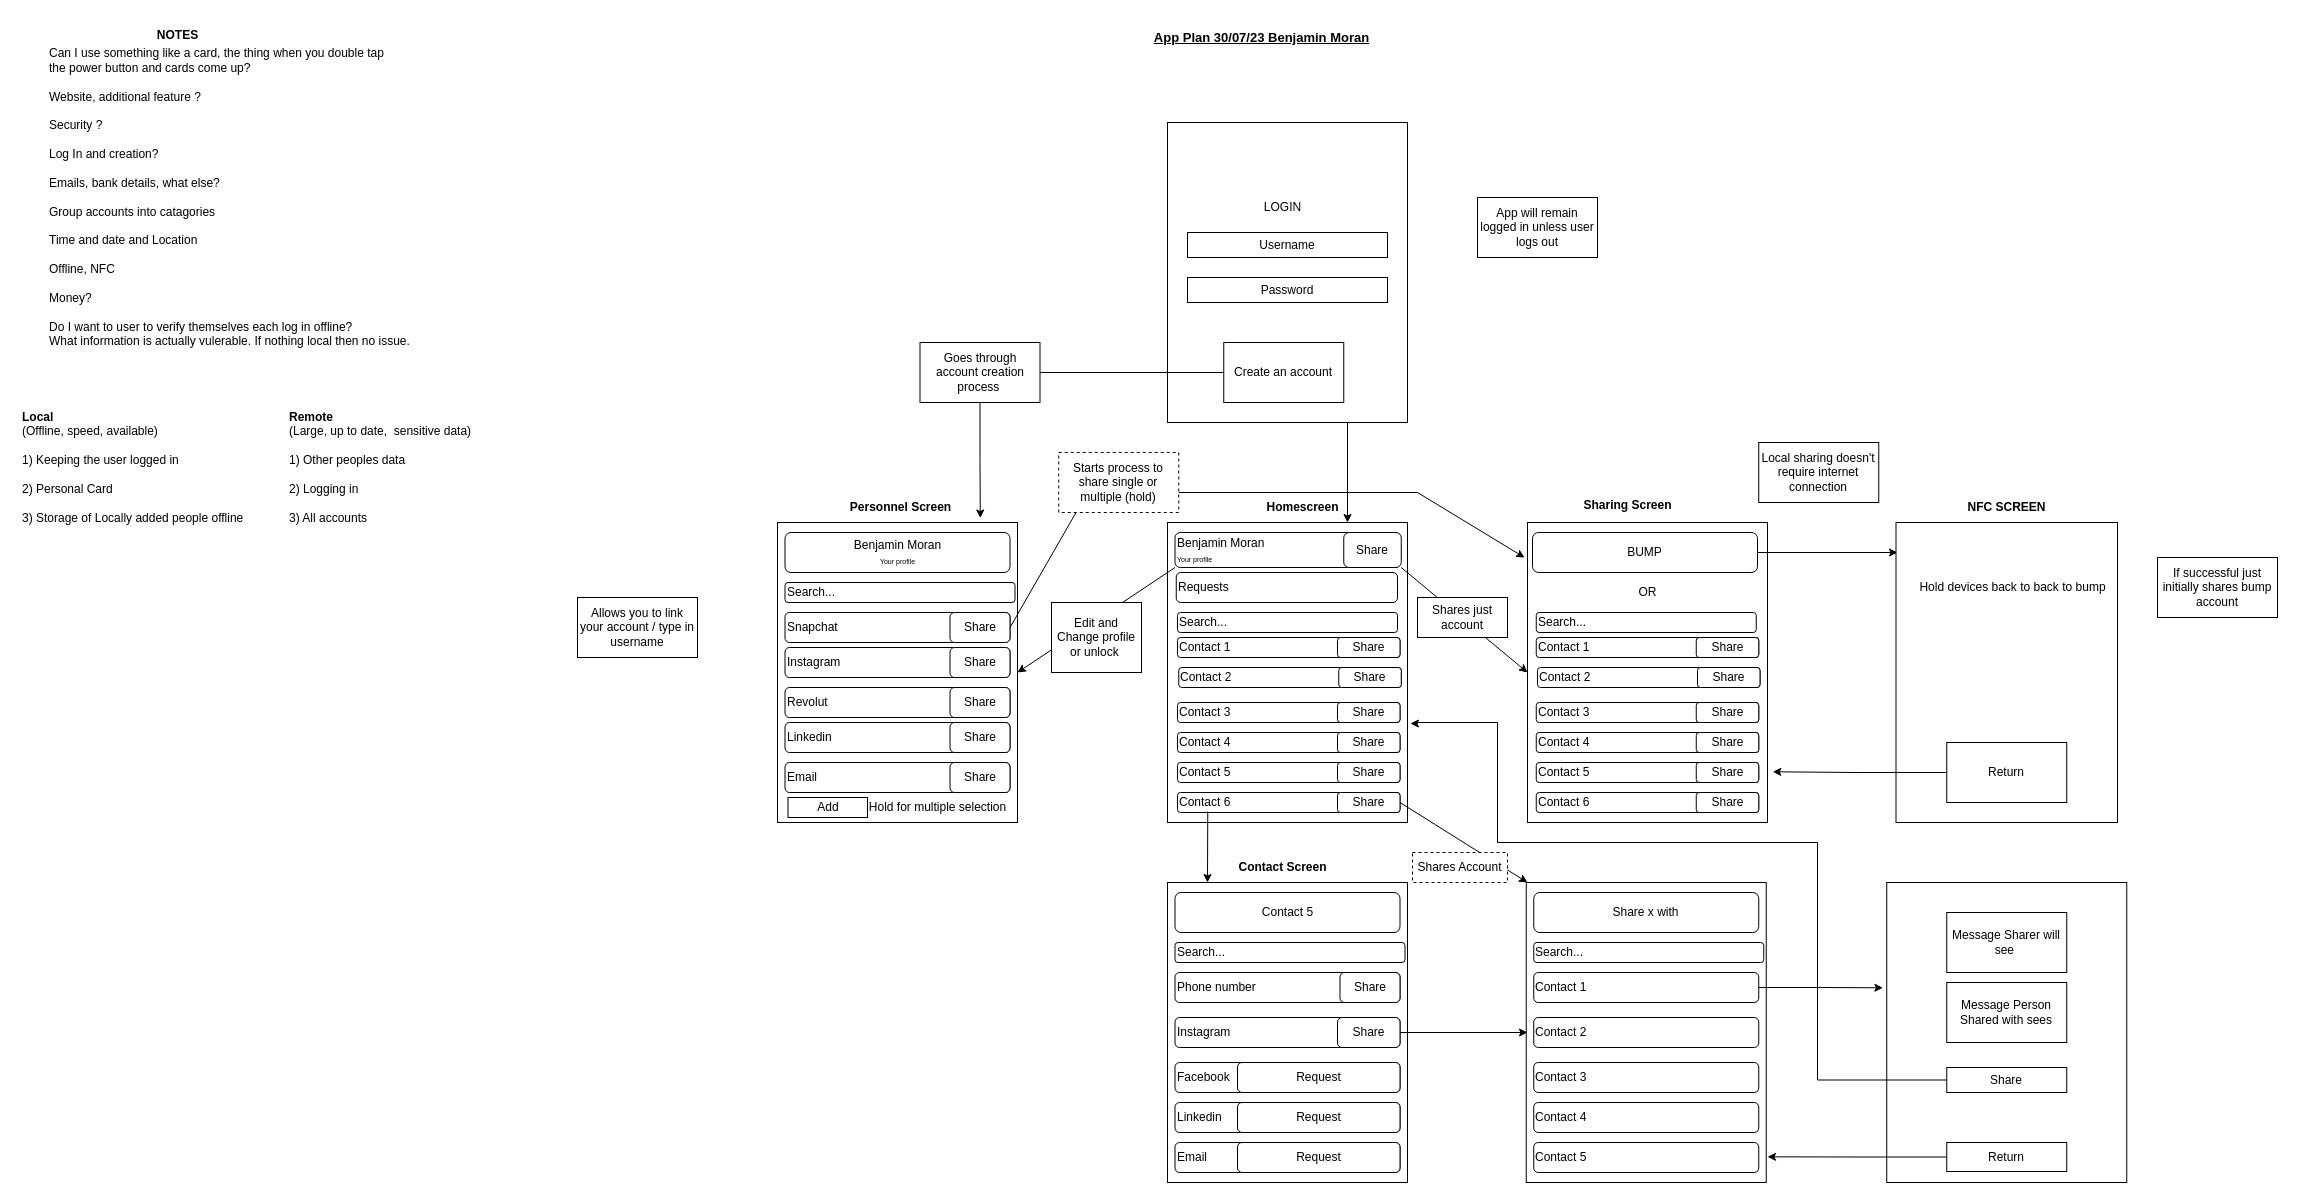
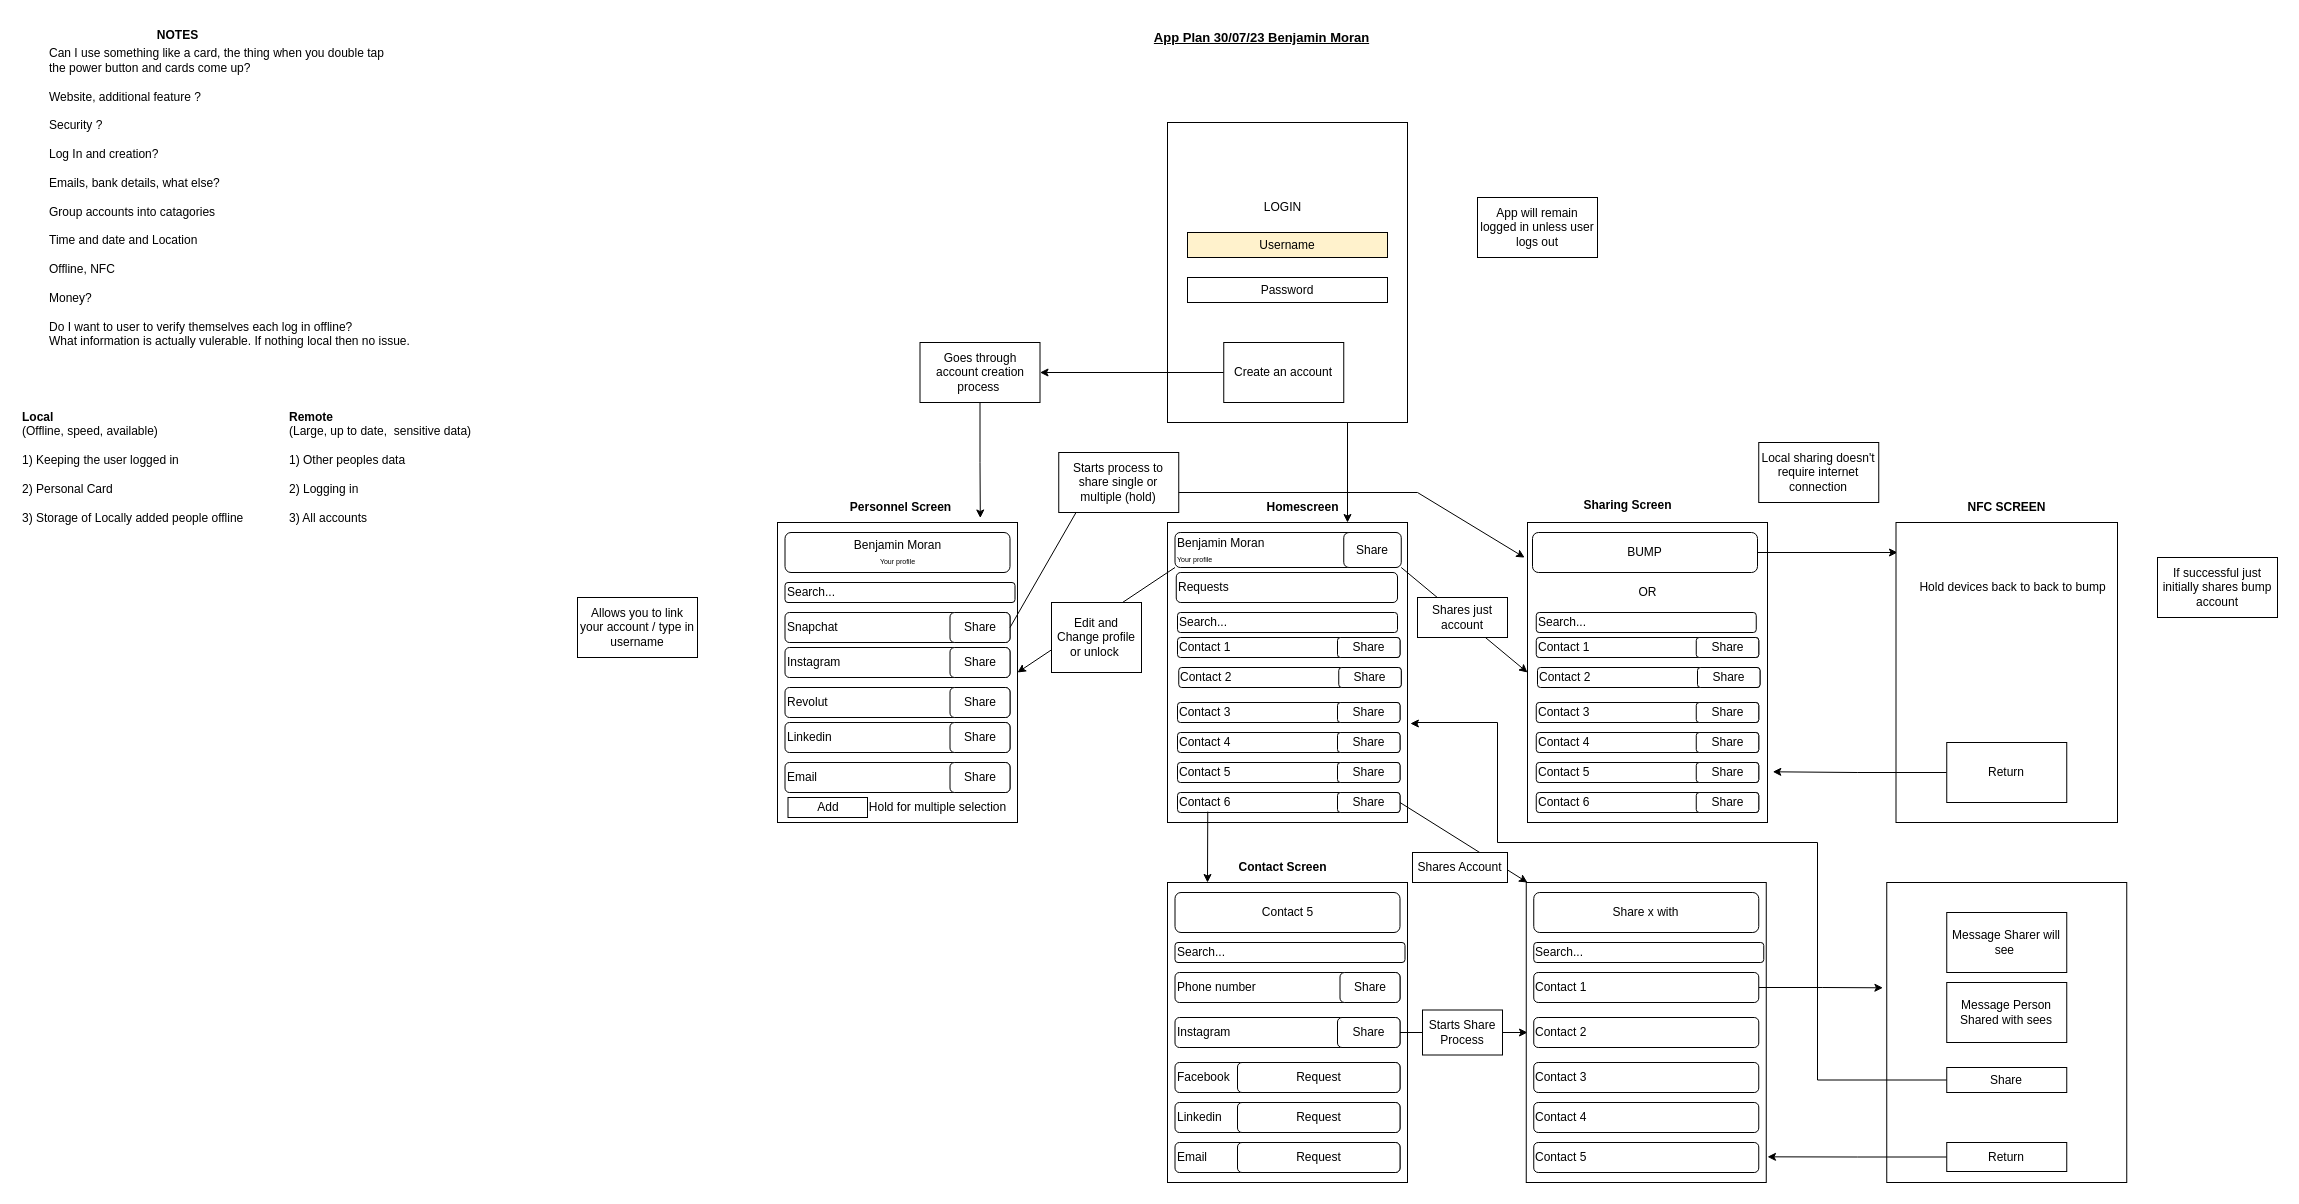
(1288, 245) -> (1288, 245)
(1045, 373) -> (1048, 373)
(1119, 483) -> (1119, 483)
(1460, 868) -> (1460, 868)
none -> (1463, 1033)
